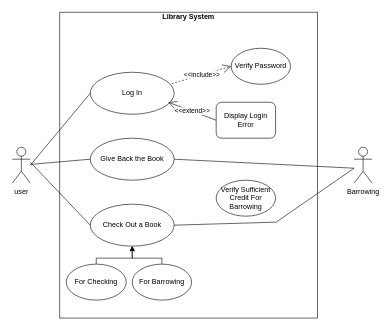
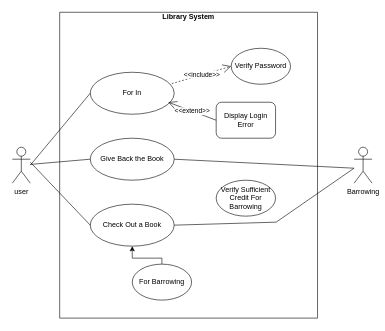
(132, 93) -> (132, 93)
(110, 258) -> none
(96, 282) -> none
